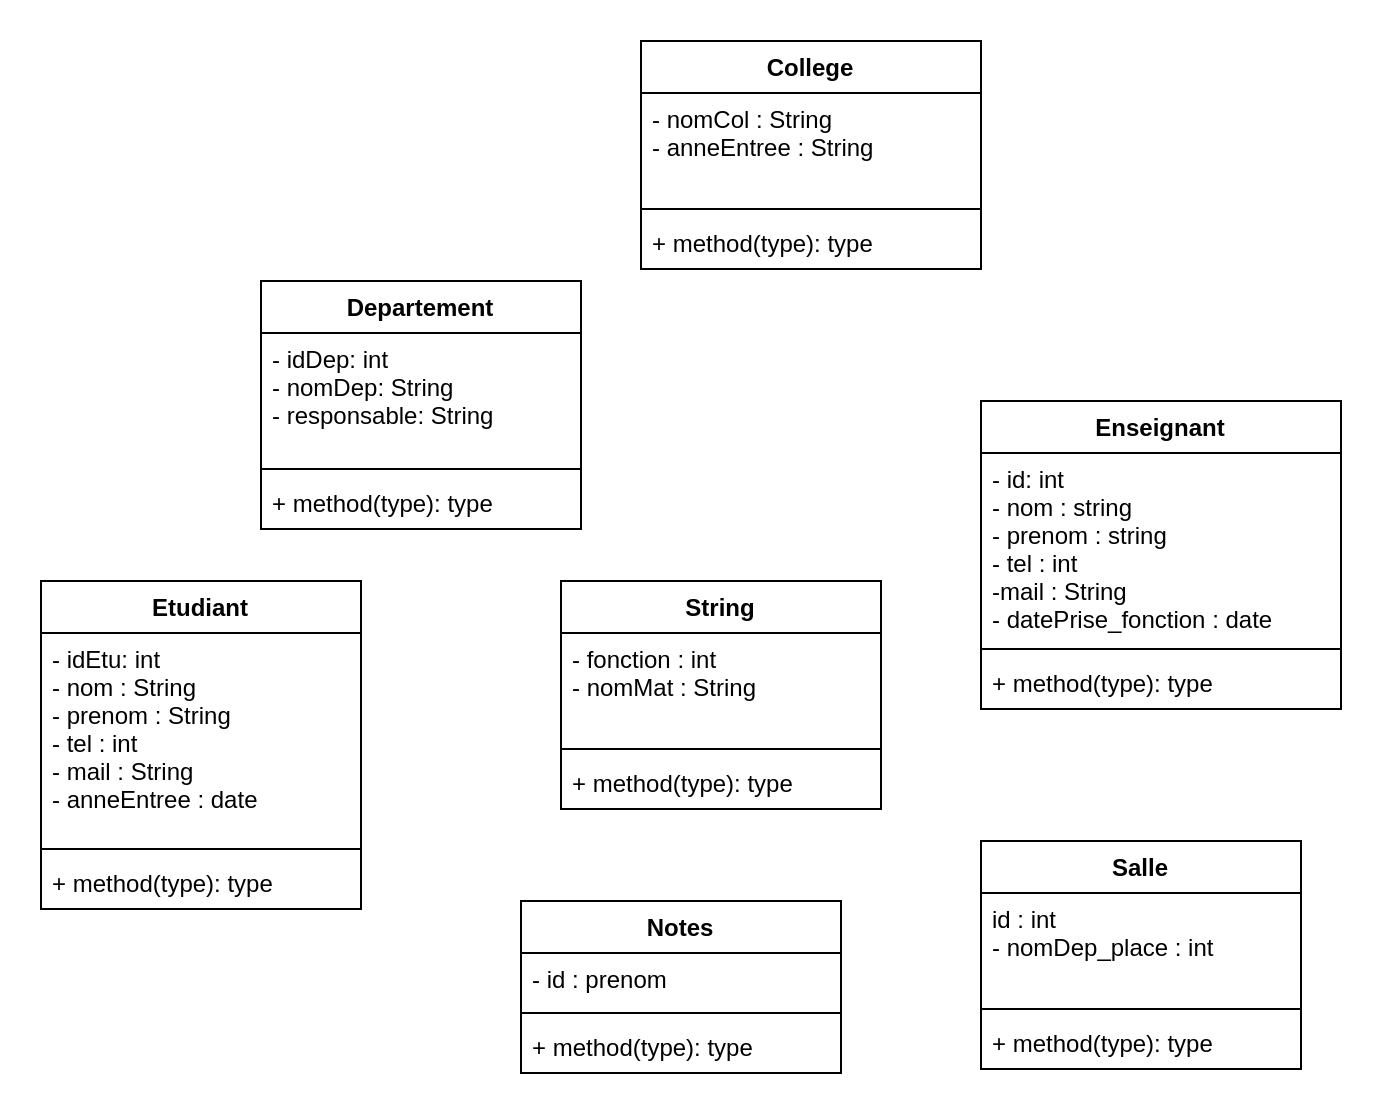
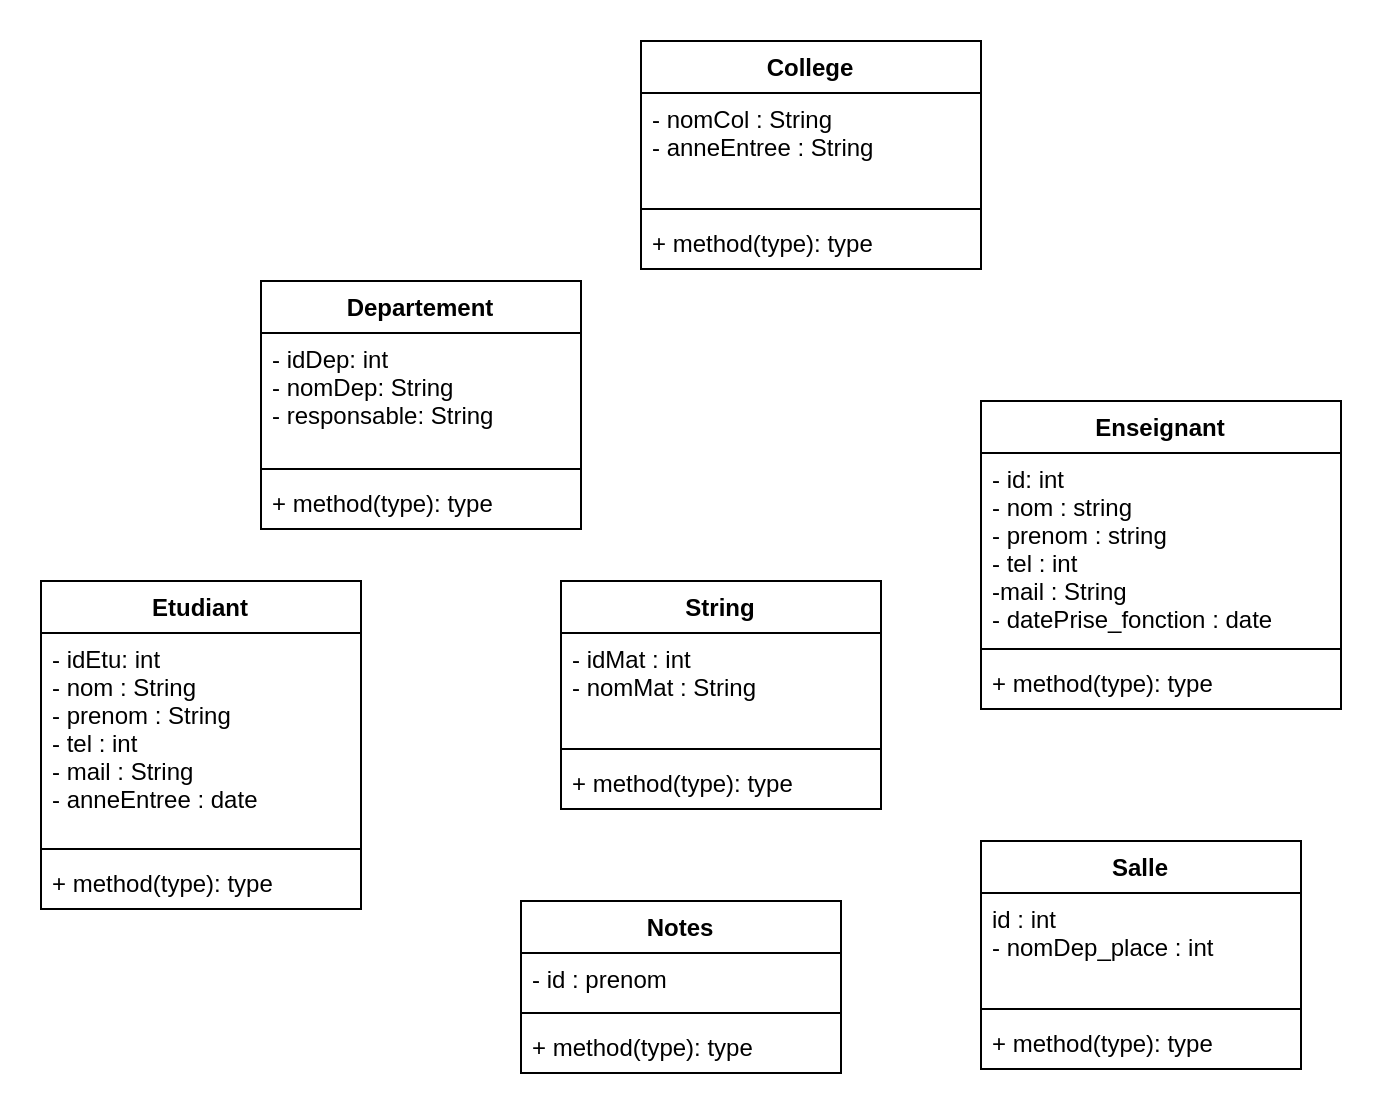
(661, 660) -> (641, 660)
